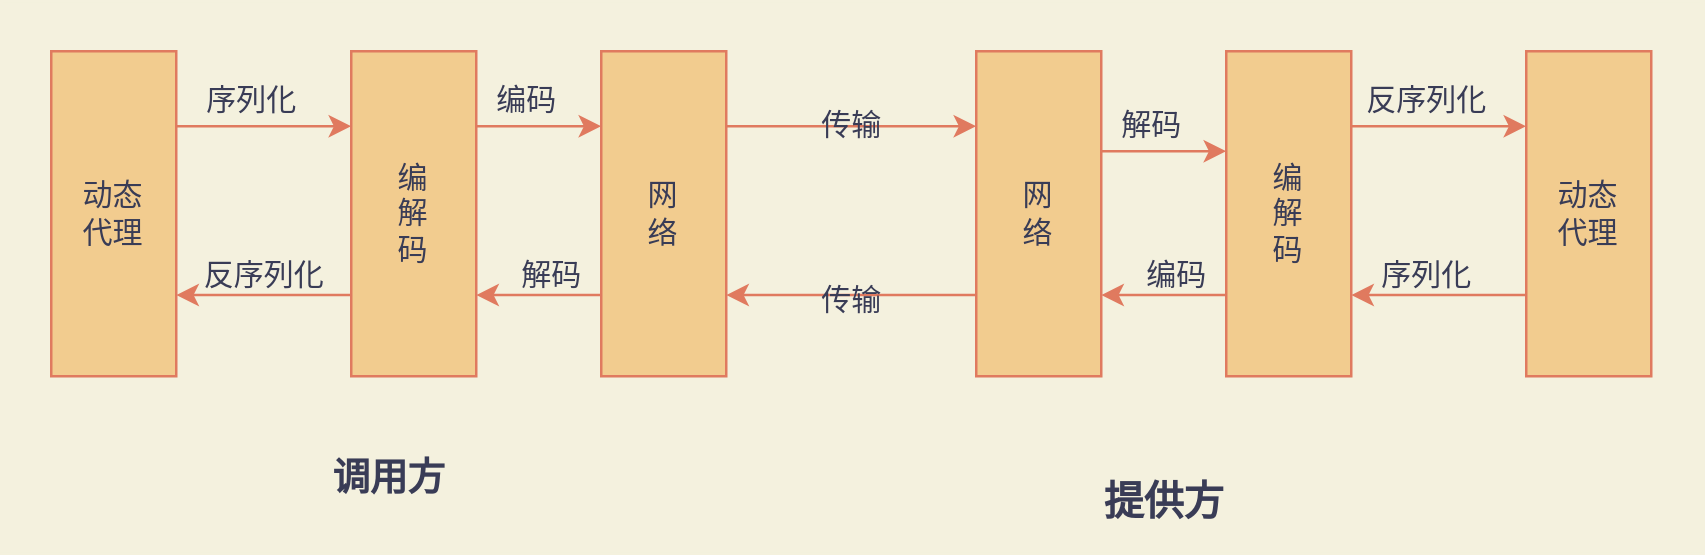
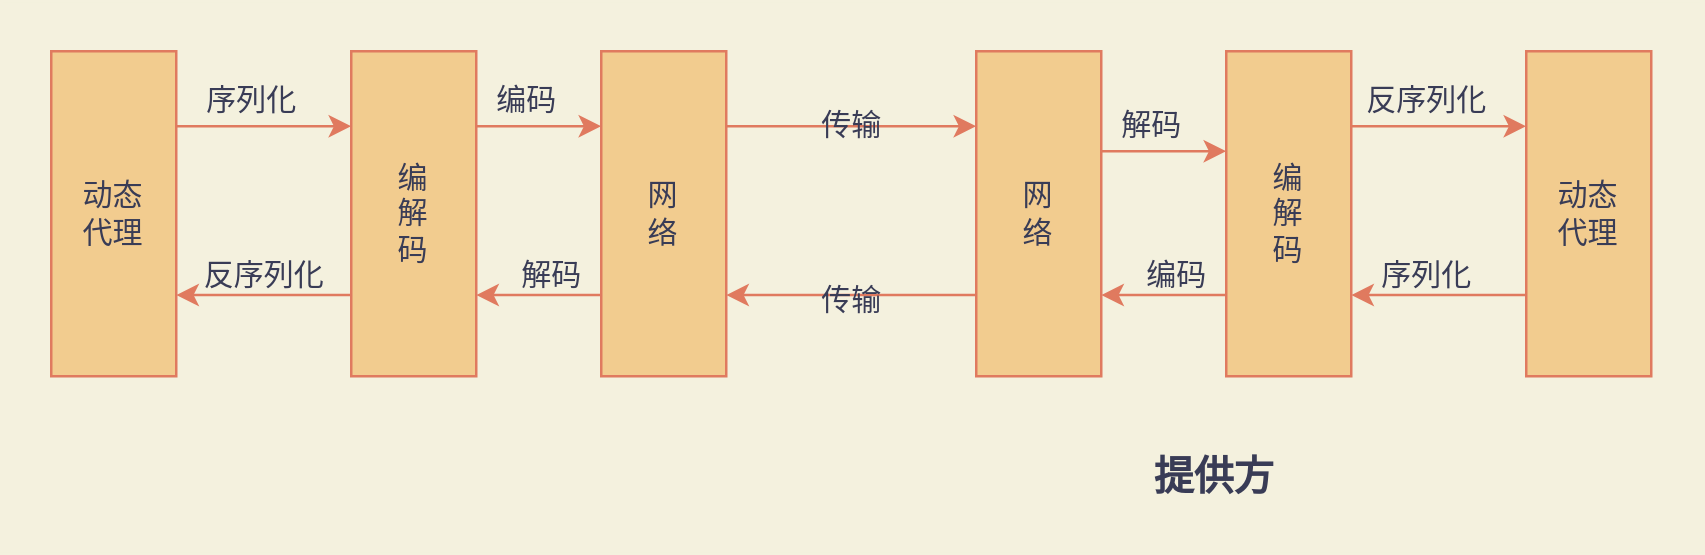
(389, 476) -> none
(1164, 501) -> (1214, 476)
